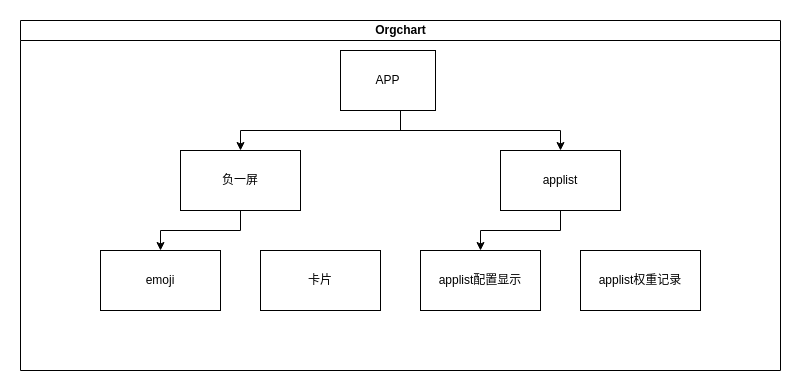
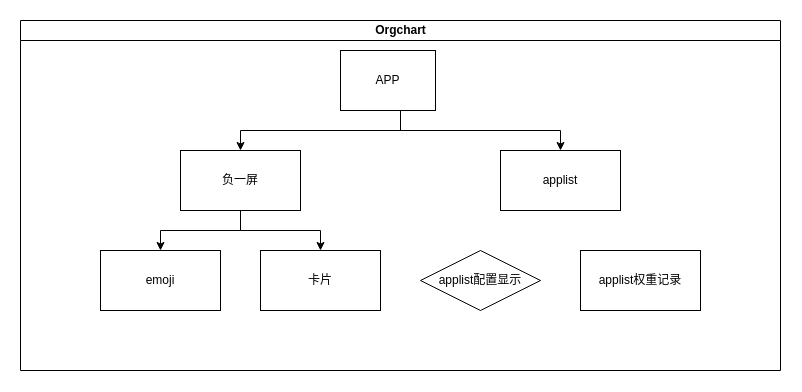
none -> (288, 231)
(525, 231) -> none
(481, 281) -> (481, 281)
